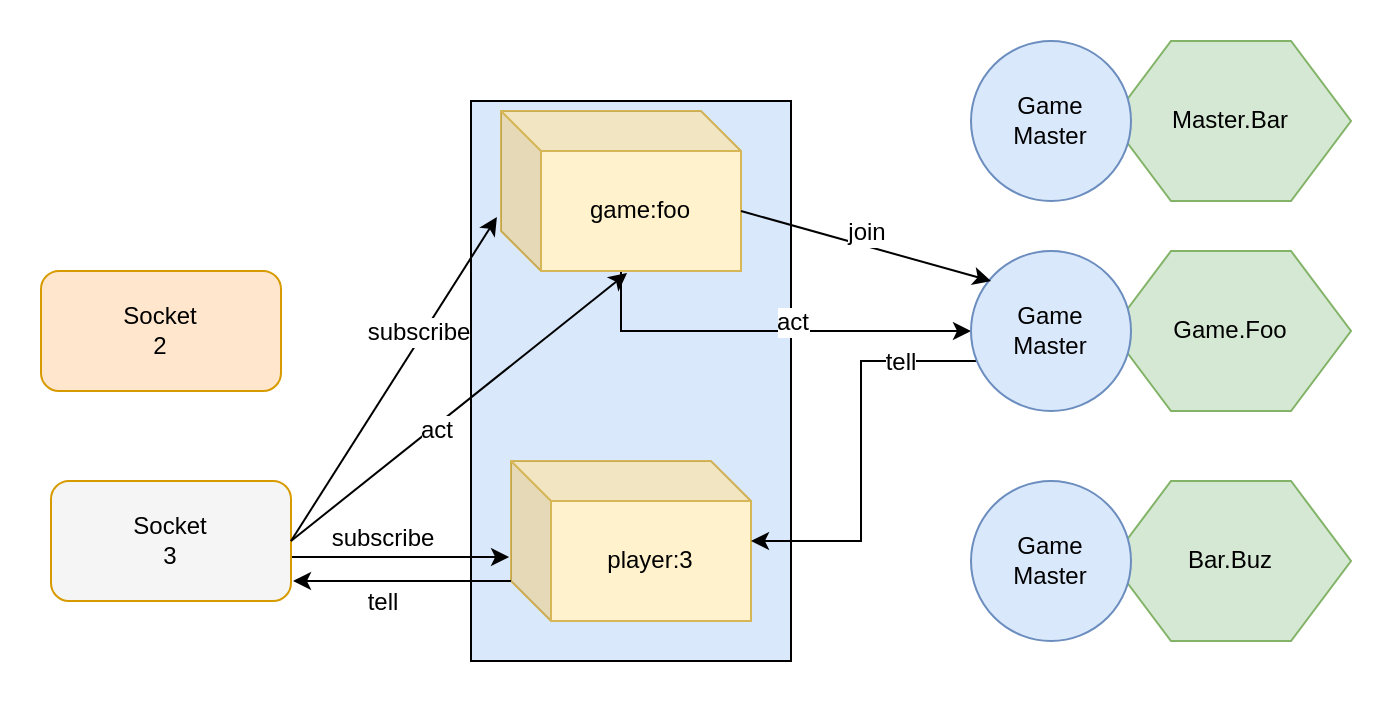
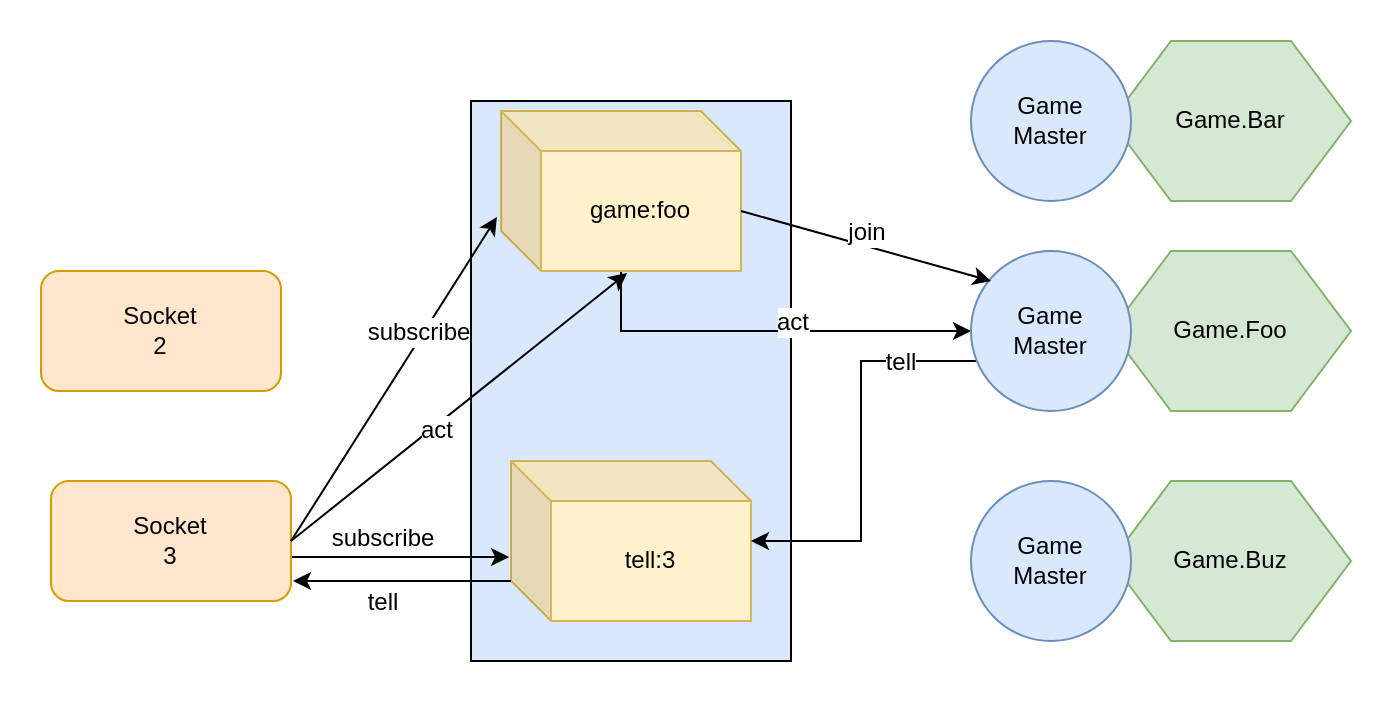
(1231, 121) -> (1231, 121)
(171, 541) -> (171, 541)
(651, 561) -> (651, 561)
(1231, 561) -> (1231, 561)
